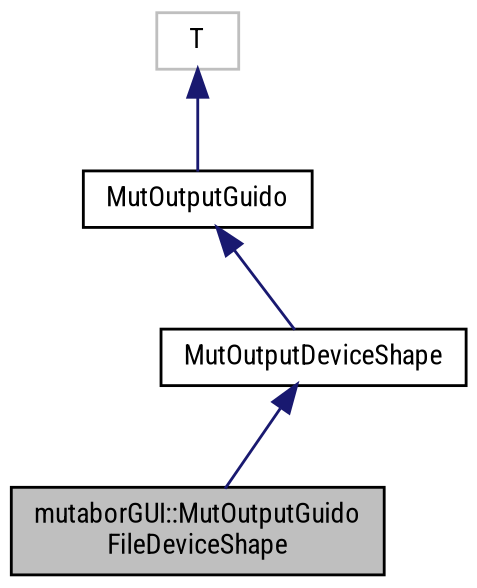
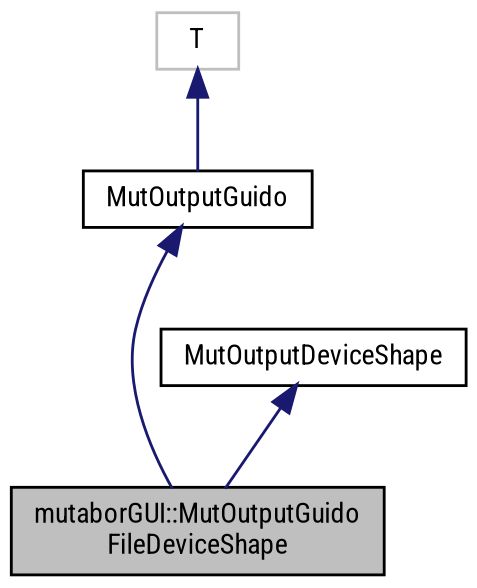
(265, 290) -> (133, 370)
